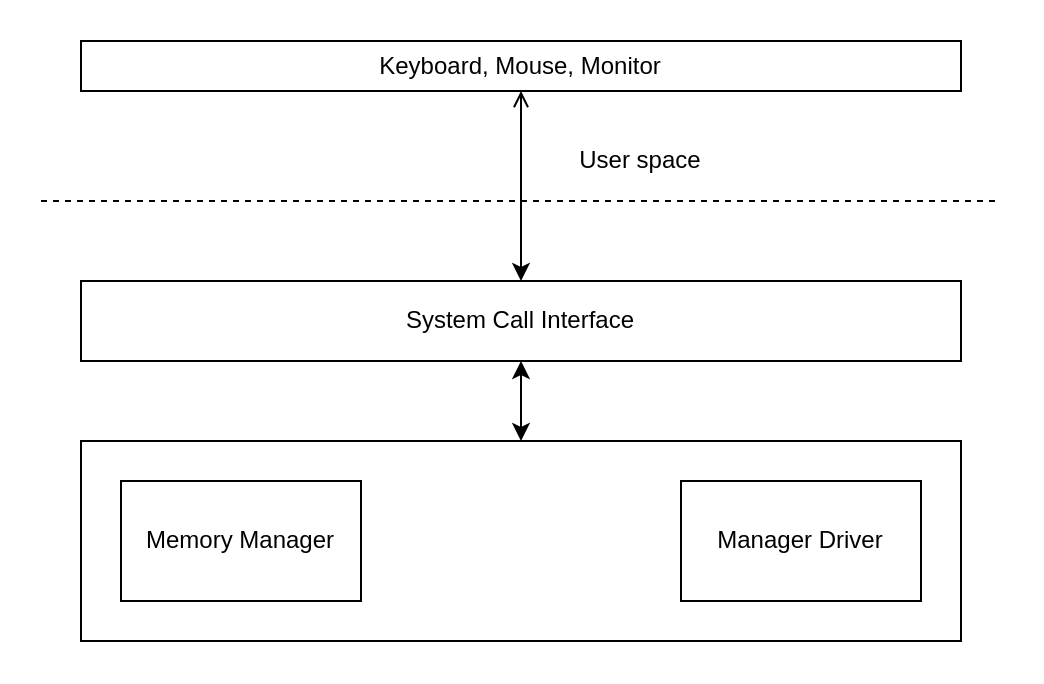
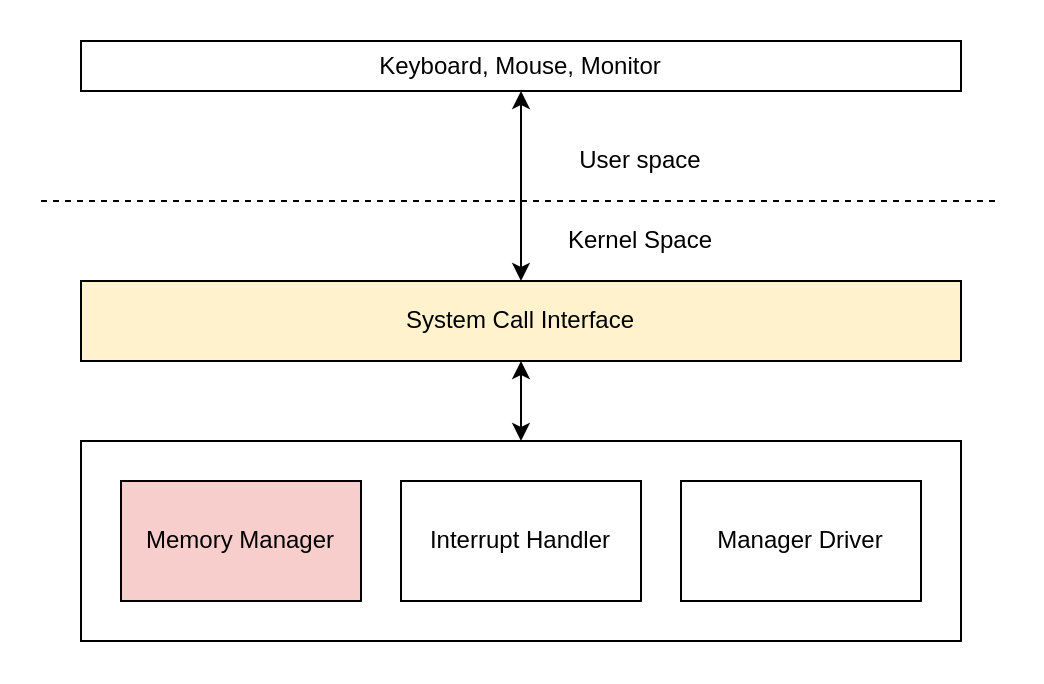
(521, 103) -> (521, 106)
none -> (641, 241)
(521, 321) -> (521, 321)
(241, 541) -> (241, 541)
none -> (521, 541)
